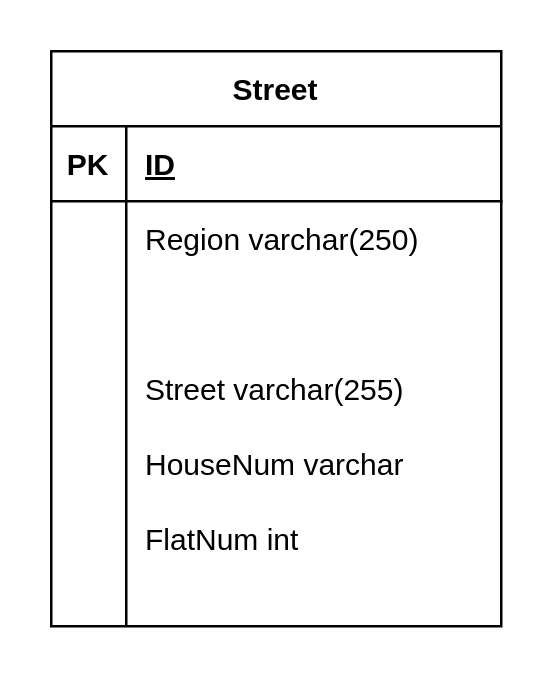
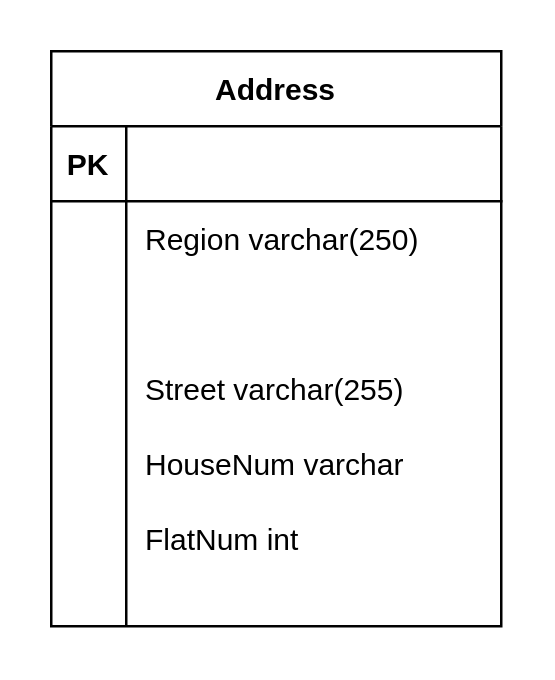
(275, 90) -> (275, 90)
(314, 164) -> none
